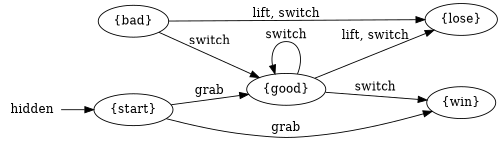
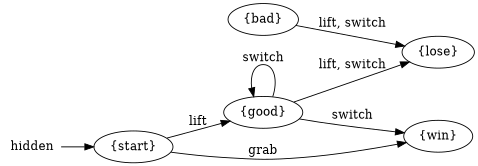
(205, 53) -> none
(210, 91) -> (198, 122)
